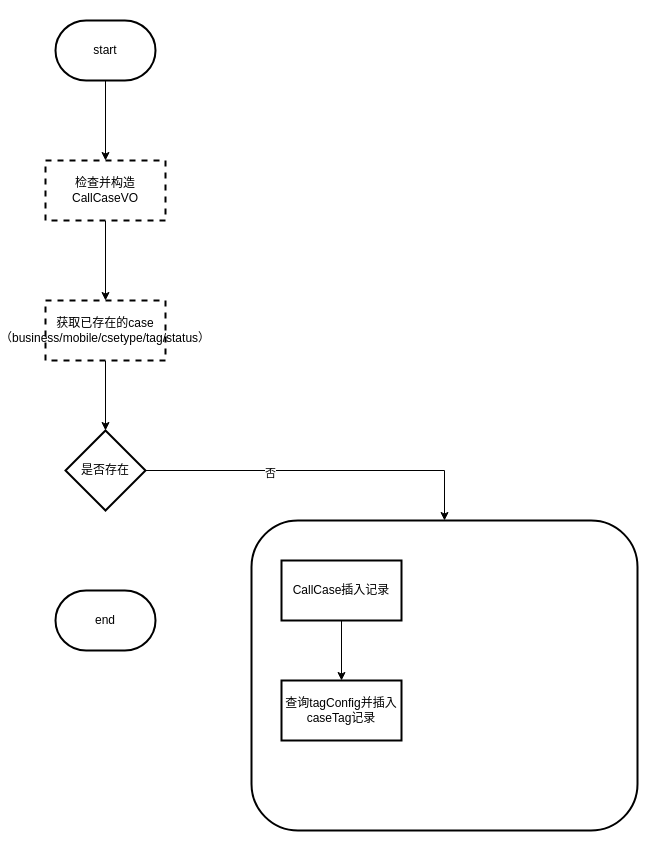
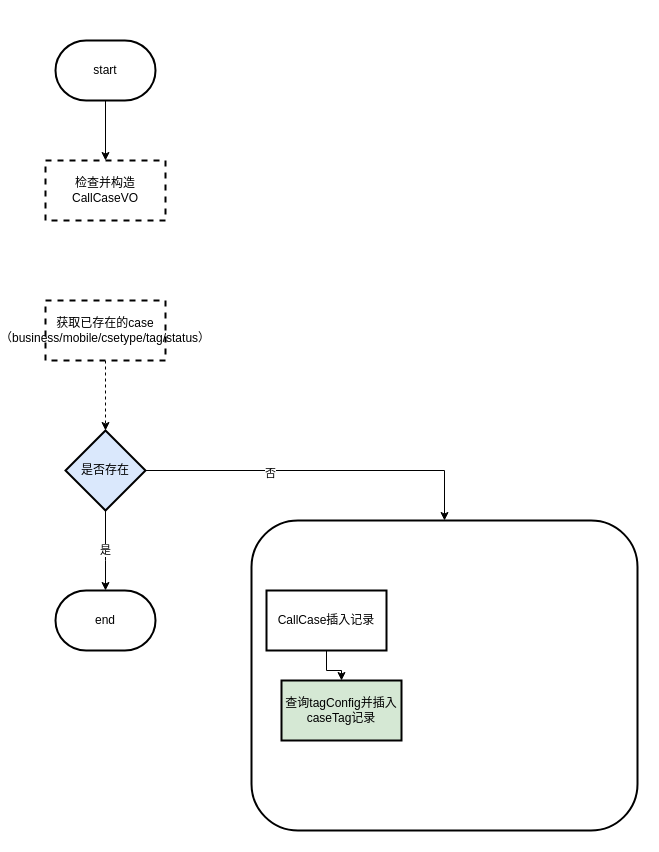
(106, 51) -> (106, 71)
(106, 257) -> none
(106, 392) -> (106, 392)
(106, 471) -> (106, 471)
none -> (106, 547)
(342, 591) -> (327, 621)
(342, 711) -> (342, 711)
